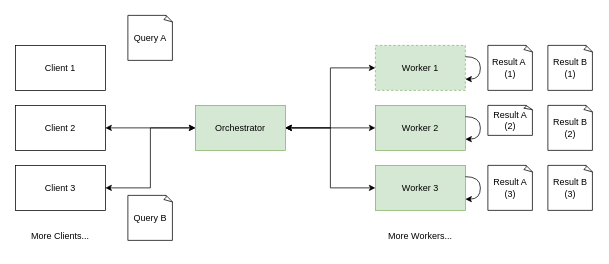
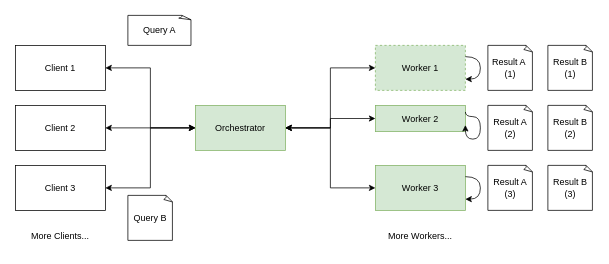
(150, 38) -> (160, 30)
none -> (150, 95)
(510, 120) -> (510, 128)
(420, 128) -> (420, 119)
